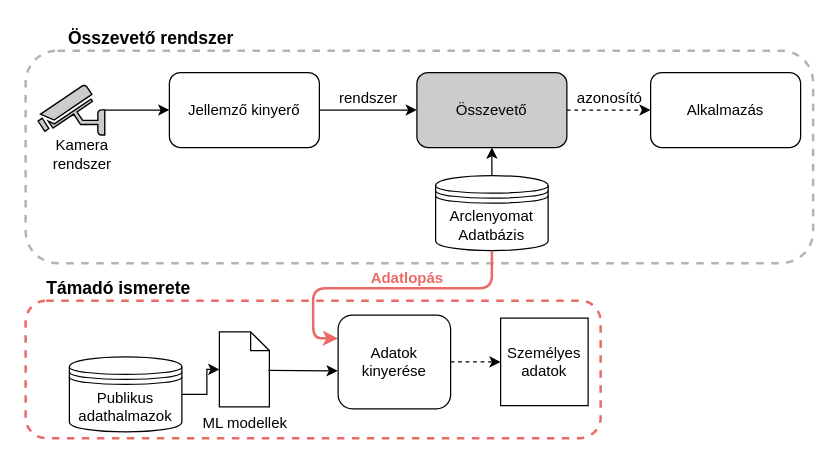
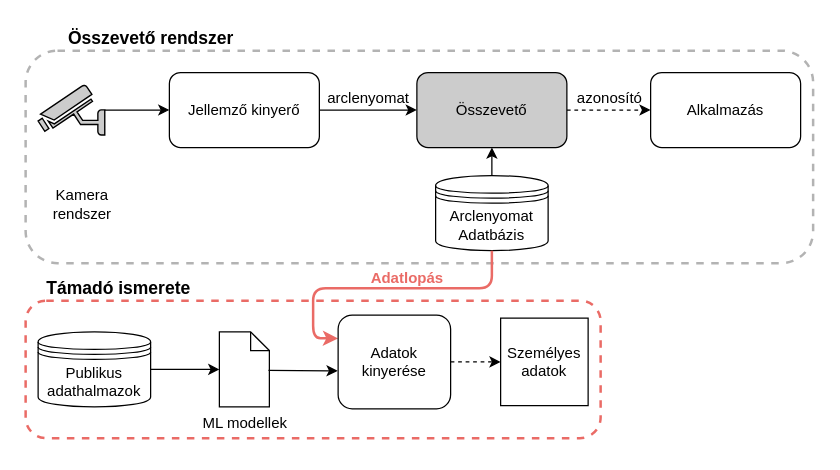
(369, 98) -> (369, 98)
(82, 154) -> (82, 204)
(126, 394) -> (94, 369)
